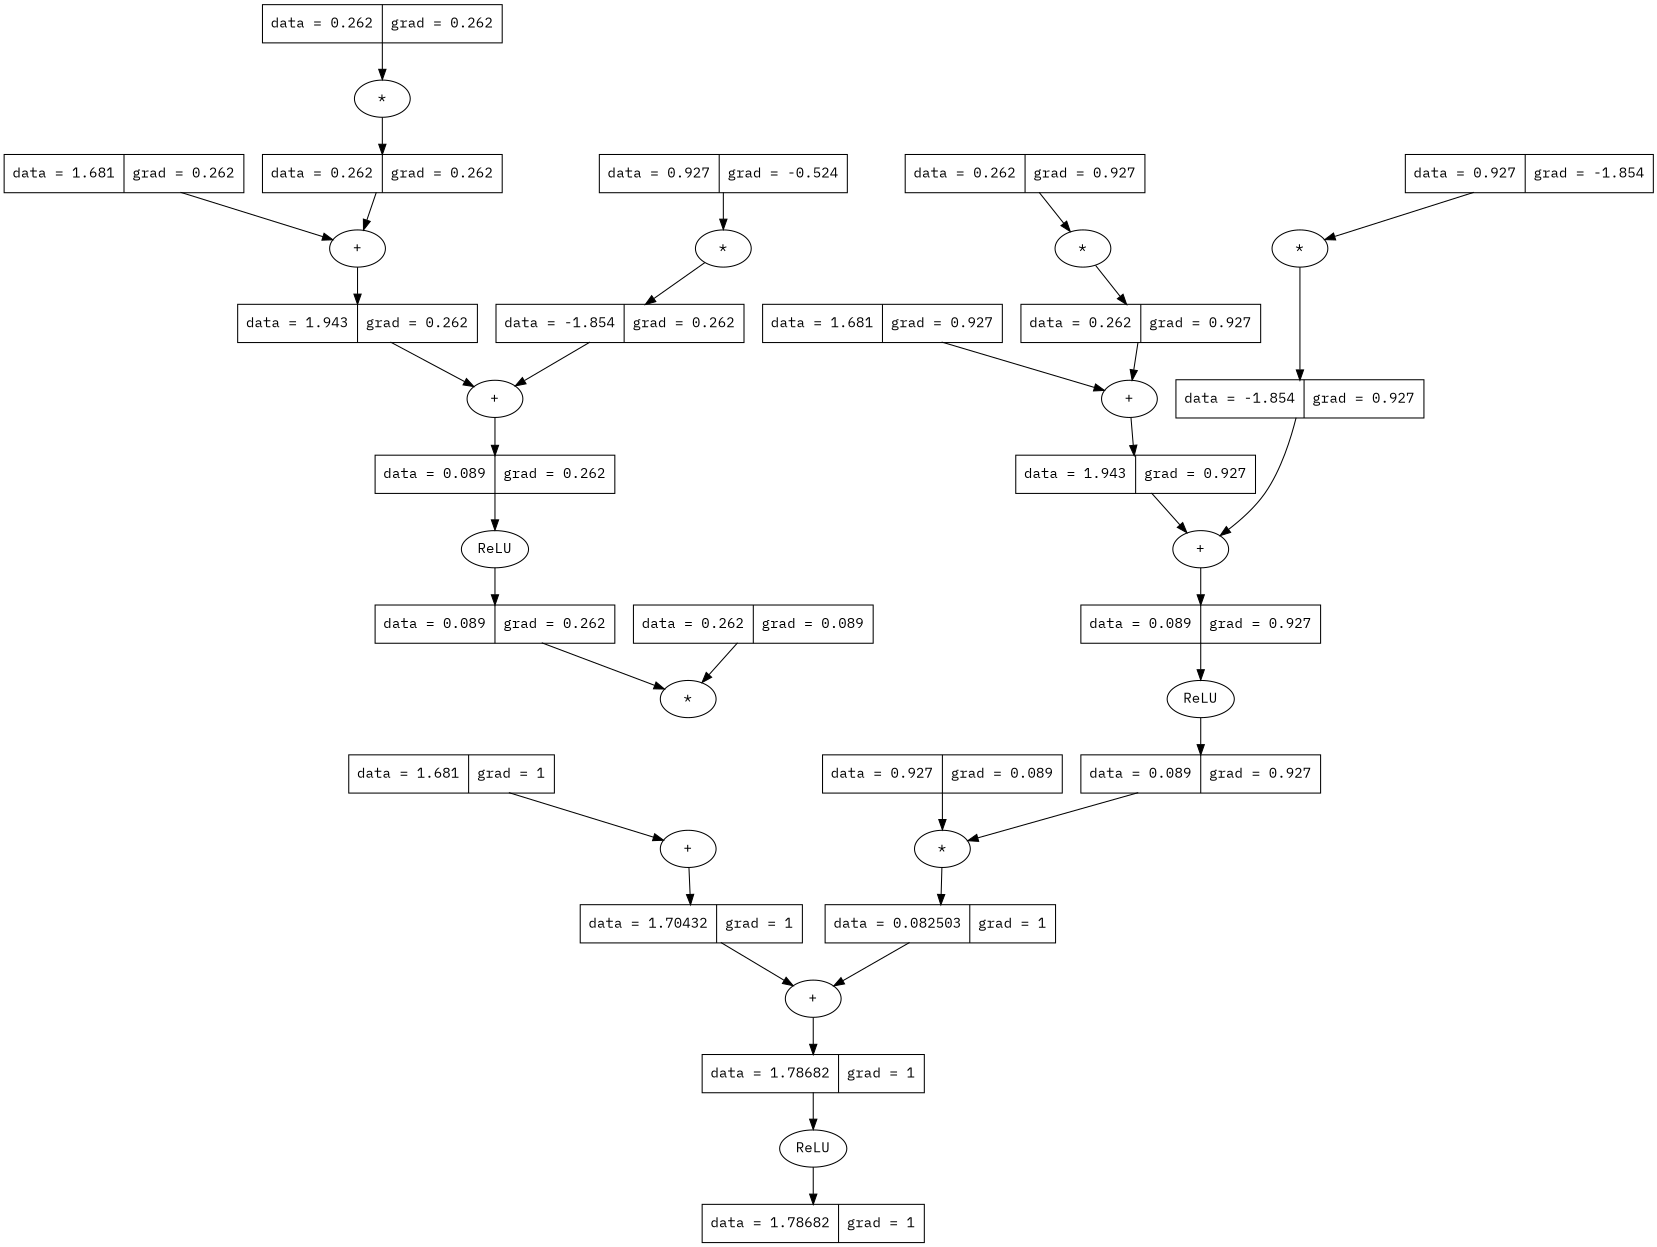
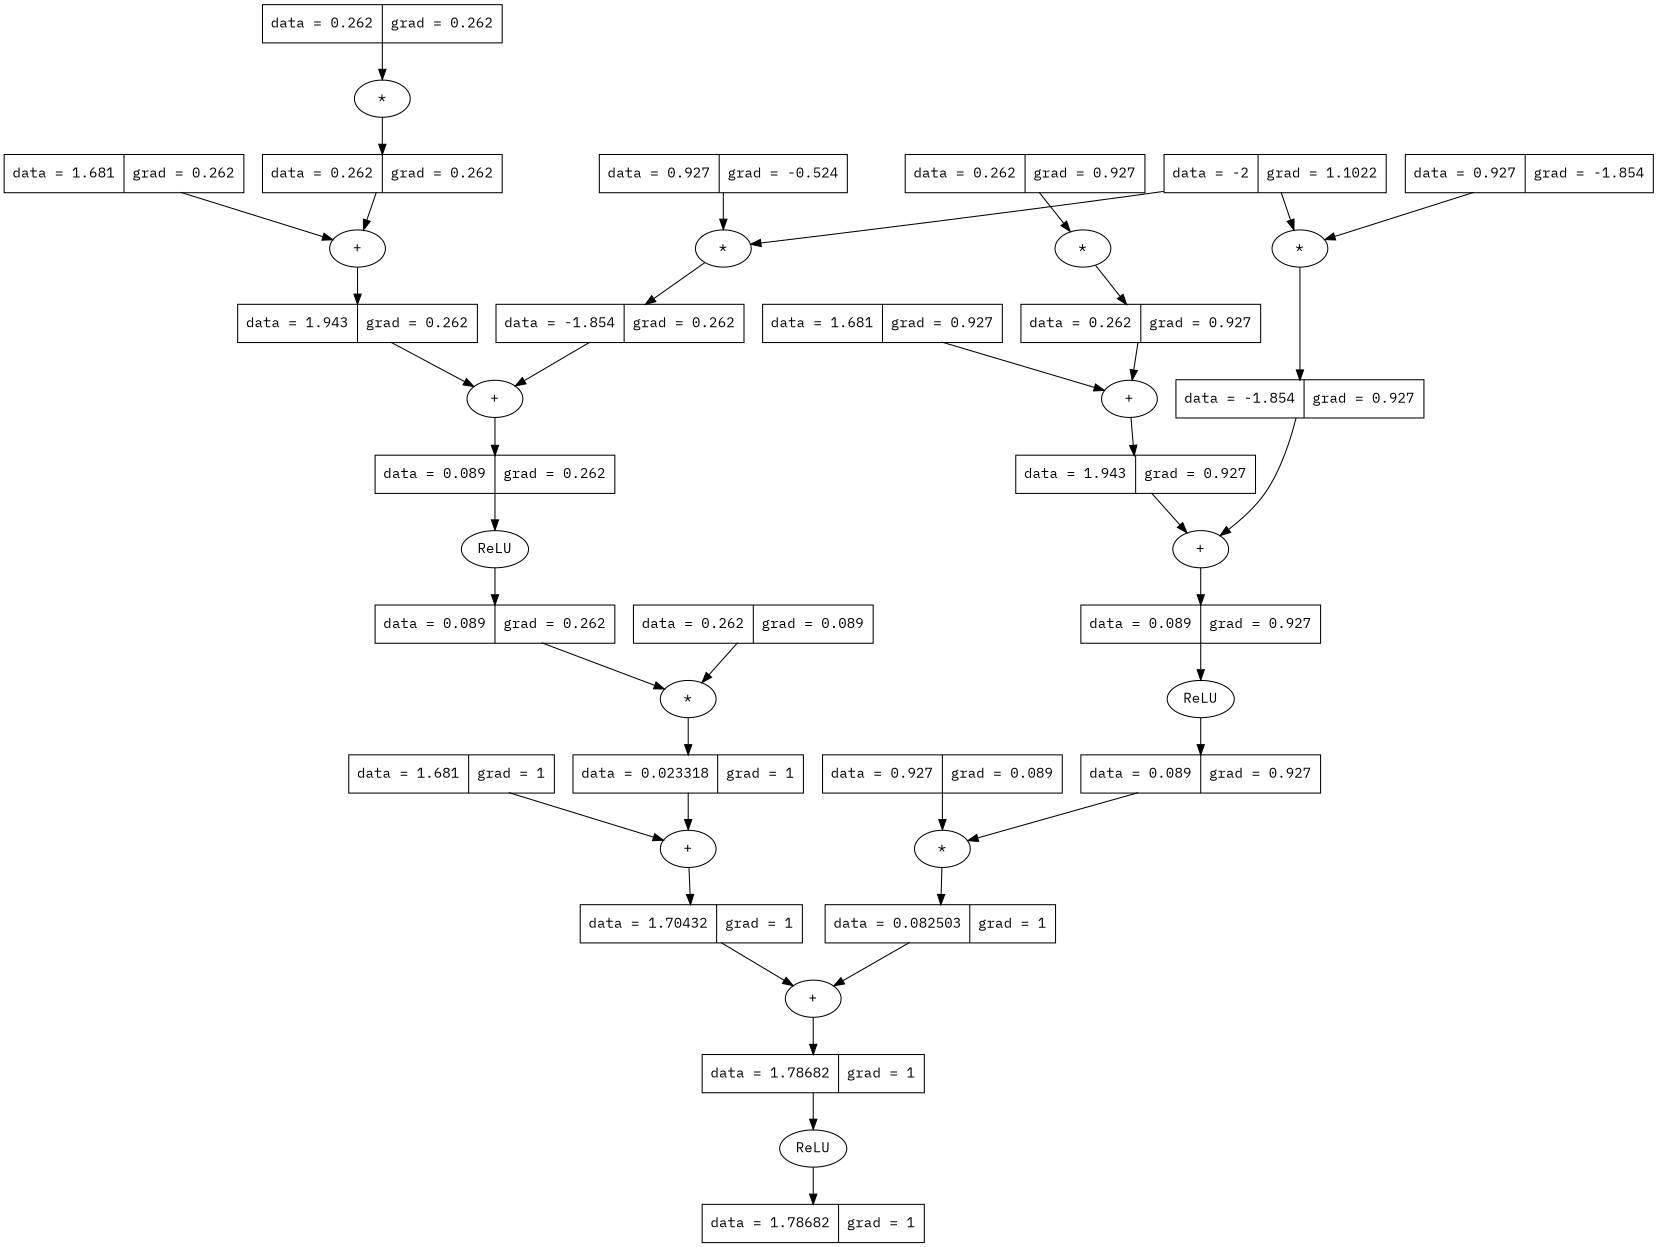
none -> (1275, 174)
none -> (688, 774)
